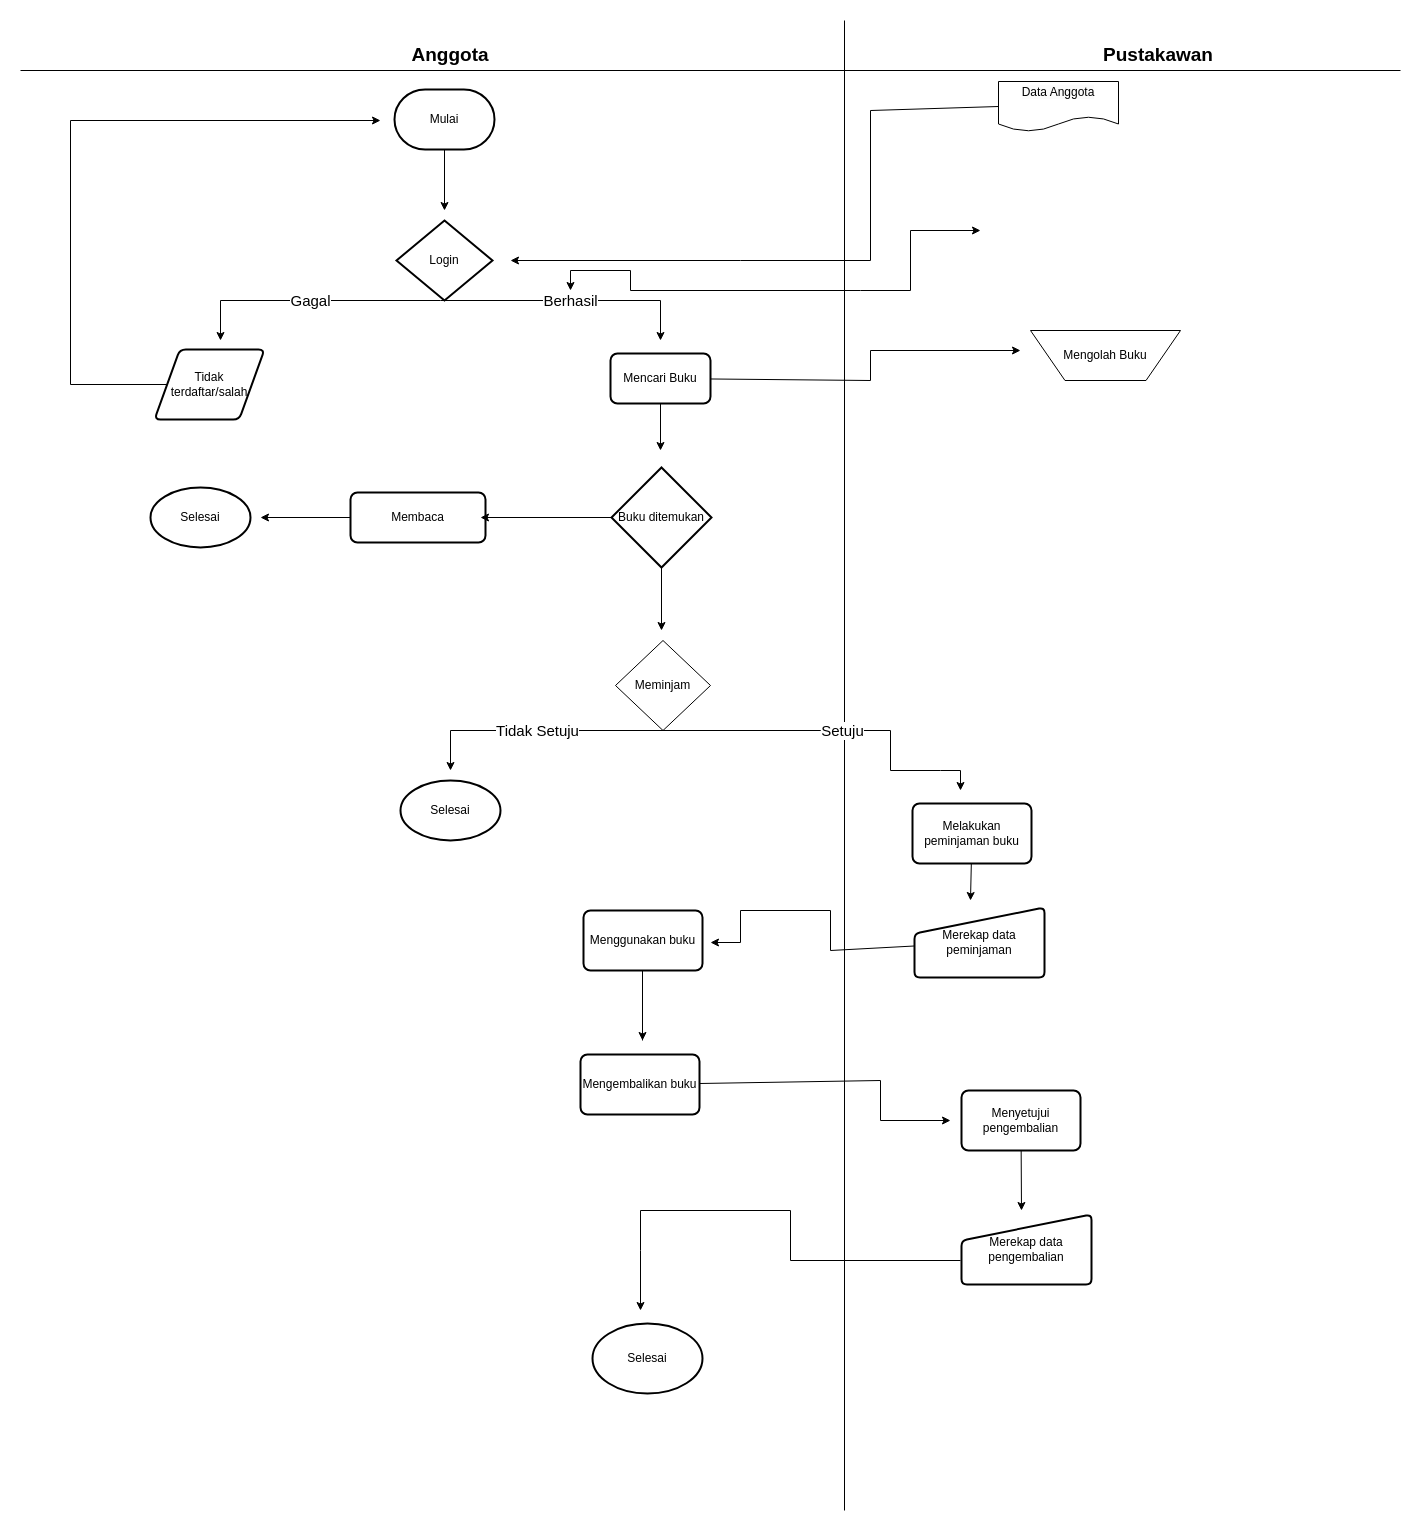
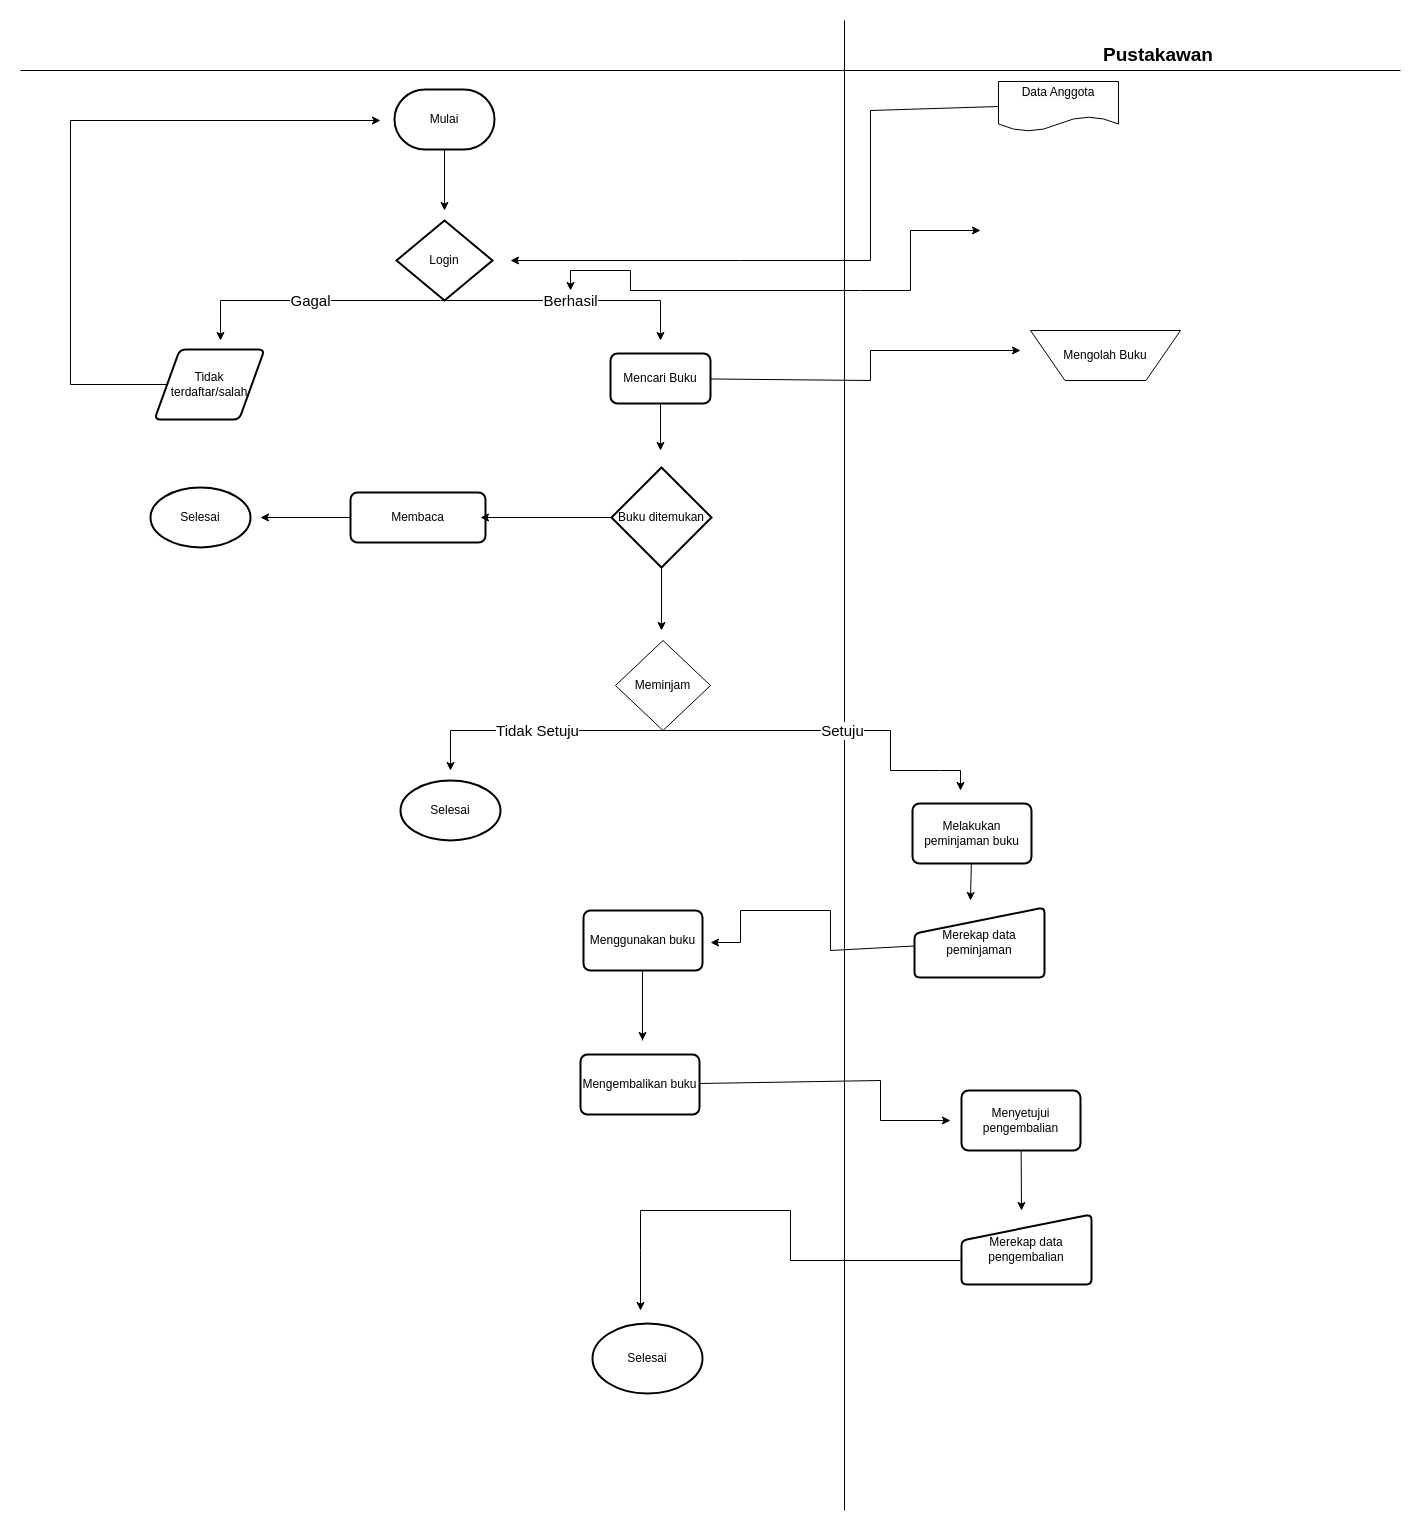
(451, 56) -> none
